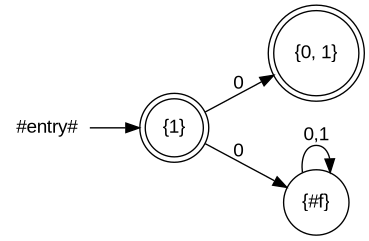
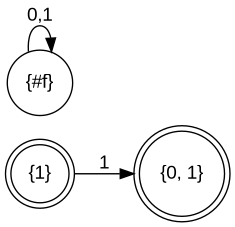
(239, 84) -> (104, 164)
(47, 128) -> none
(240, 162) -> none
